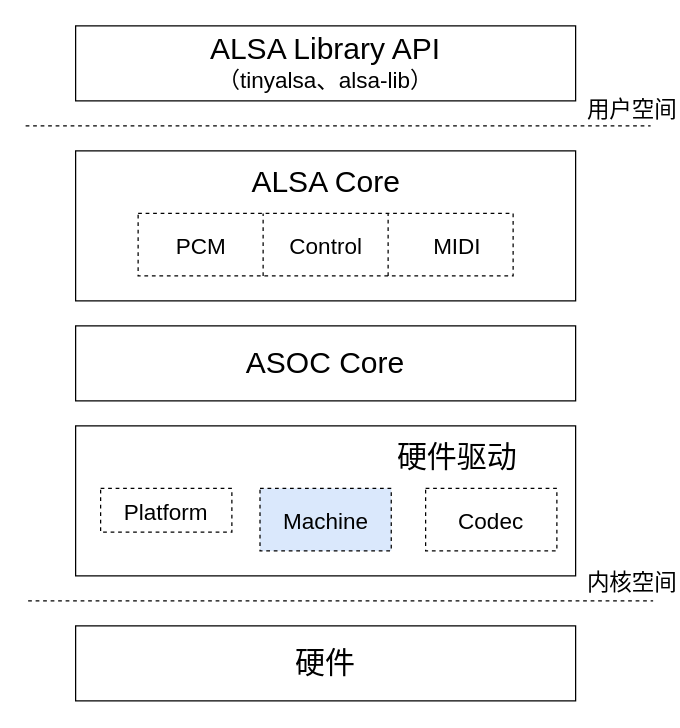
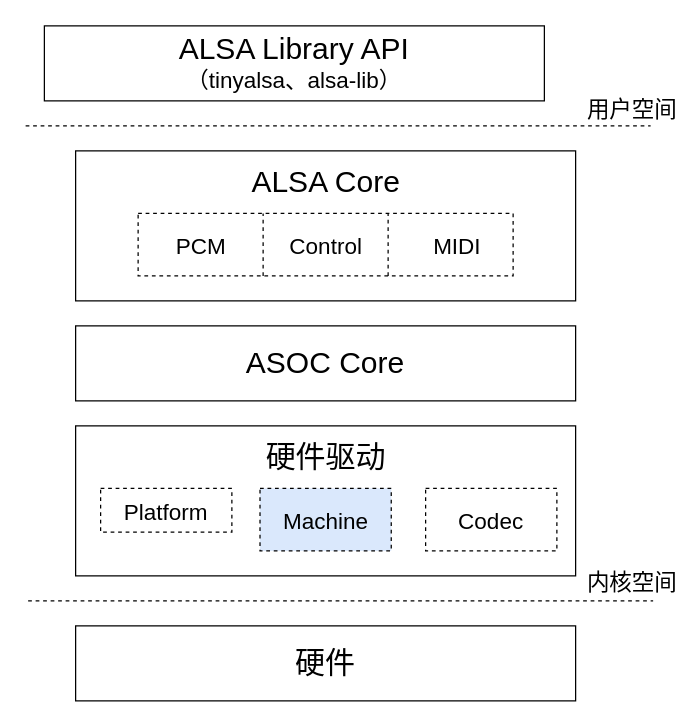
(326, 63) -> (294, 63)
(457, 457) -> (326, 457)
